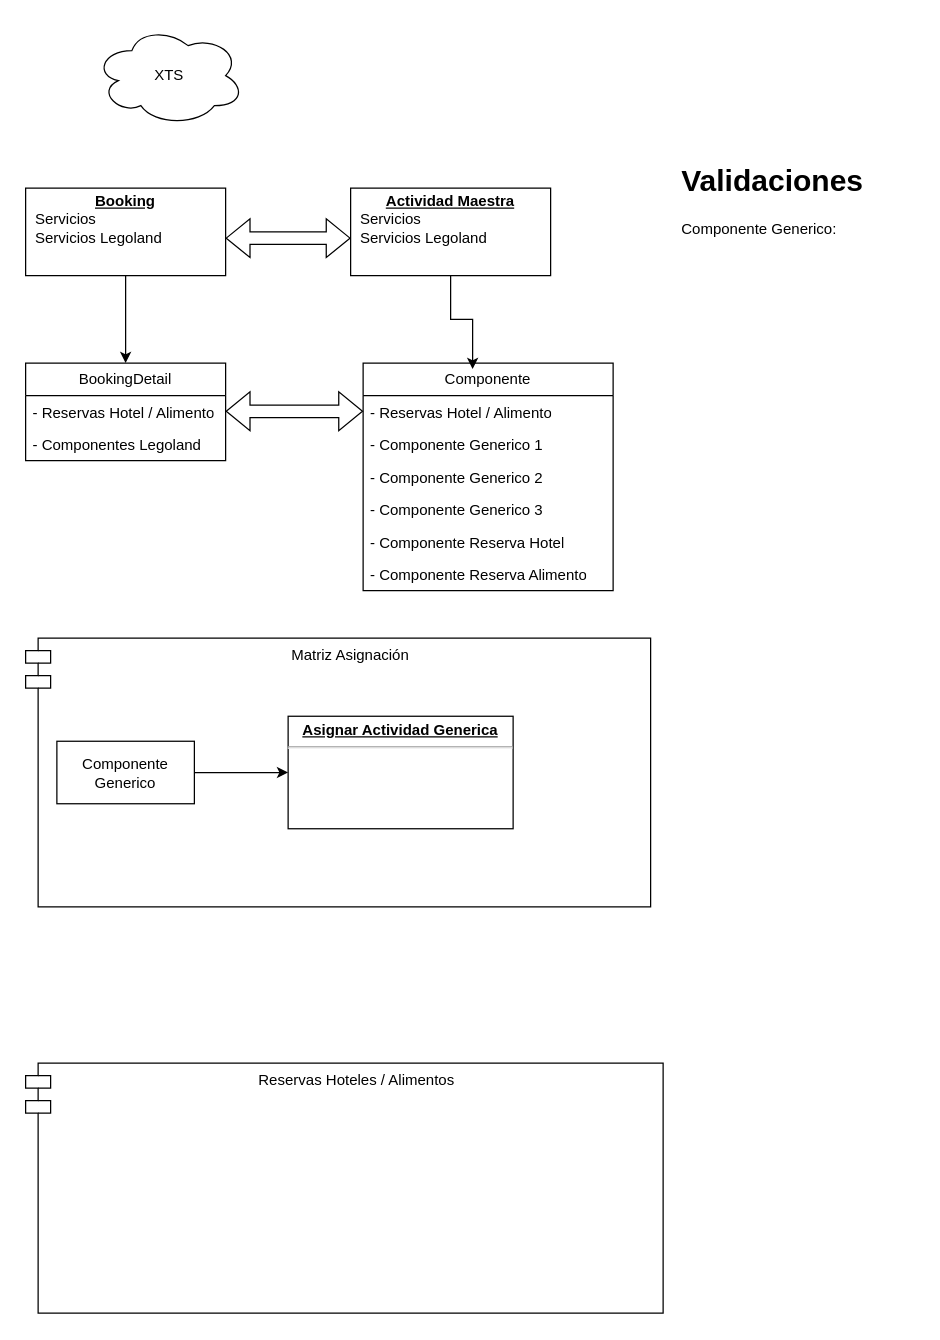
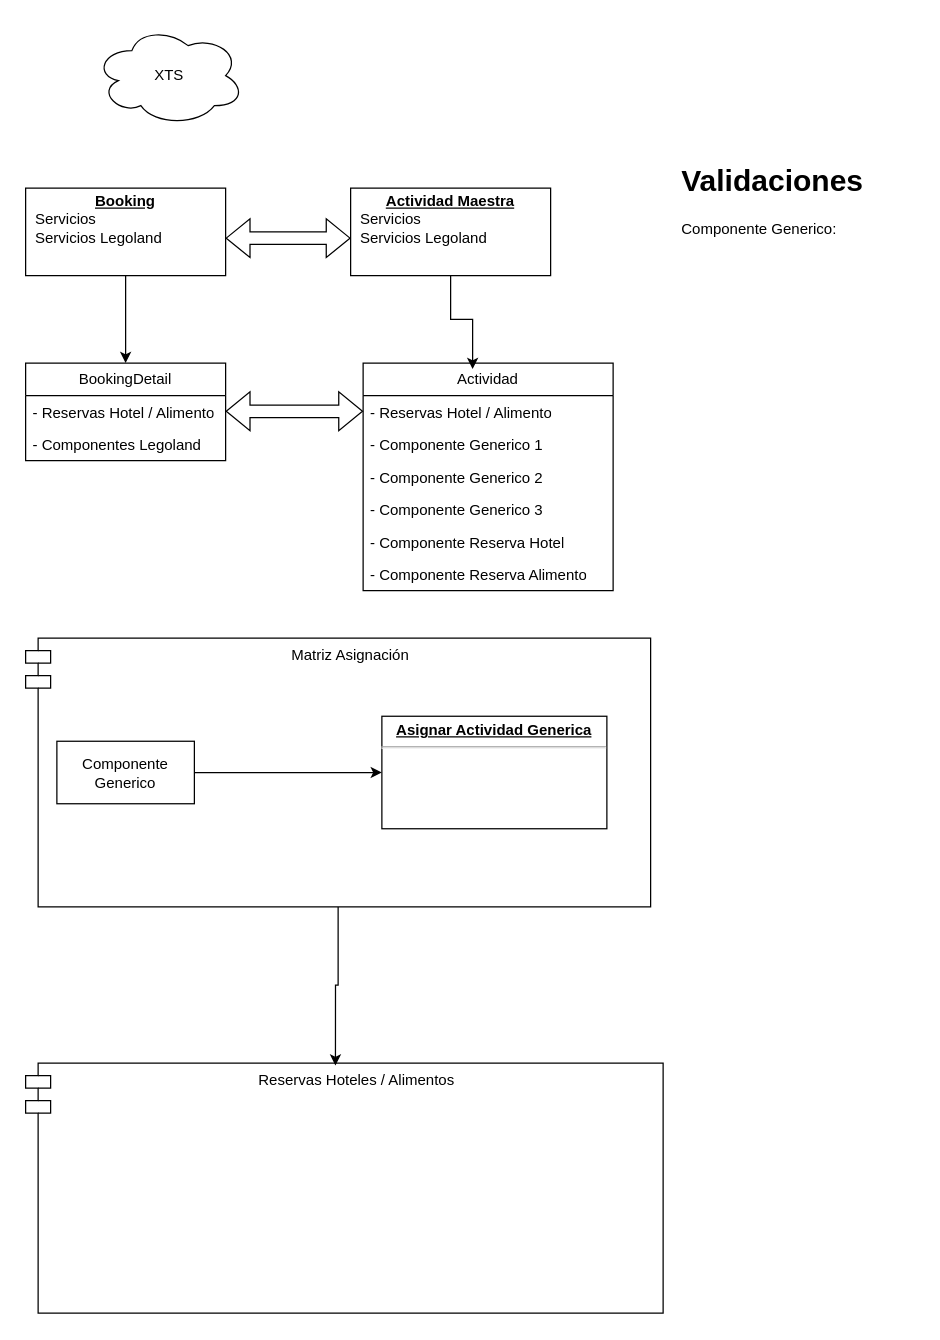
(488, 379) -> (488, 379)
(401, 773) -> (494, 773)
none -> (338, 983)
